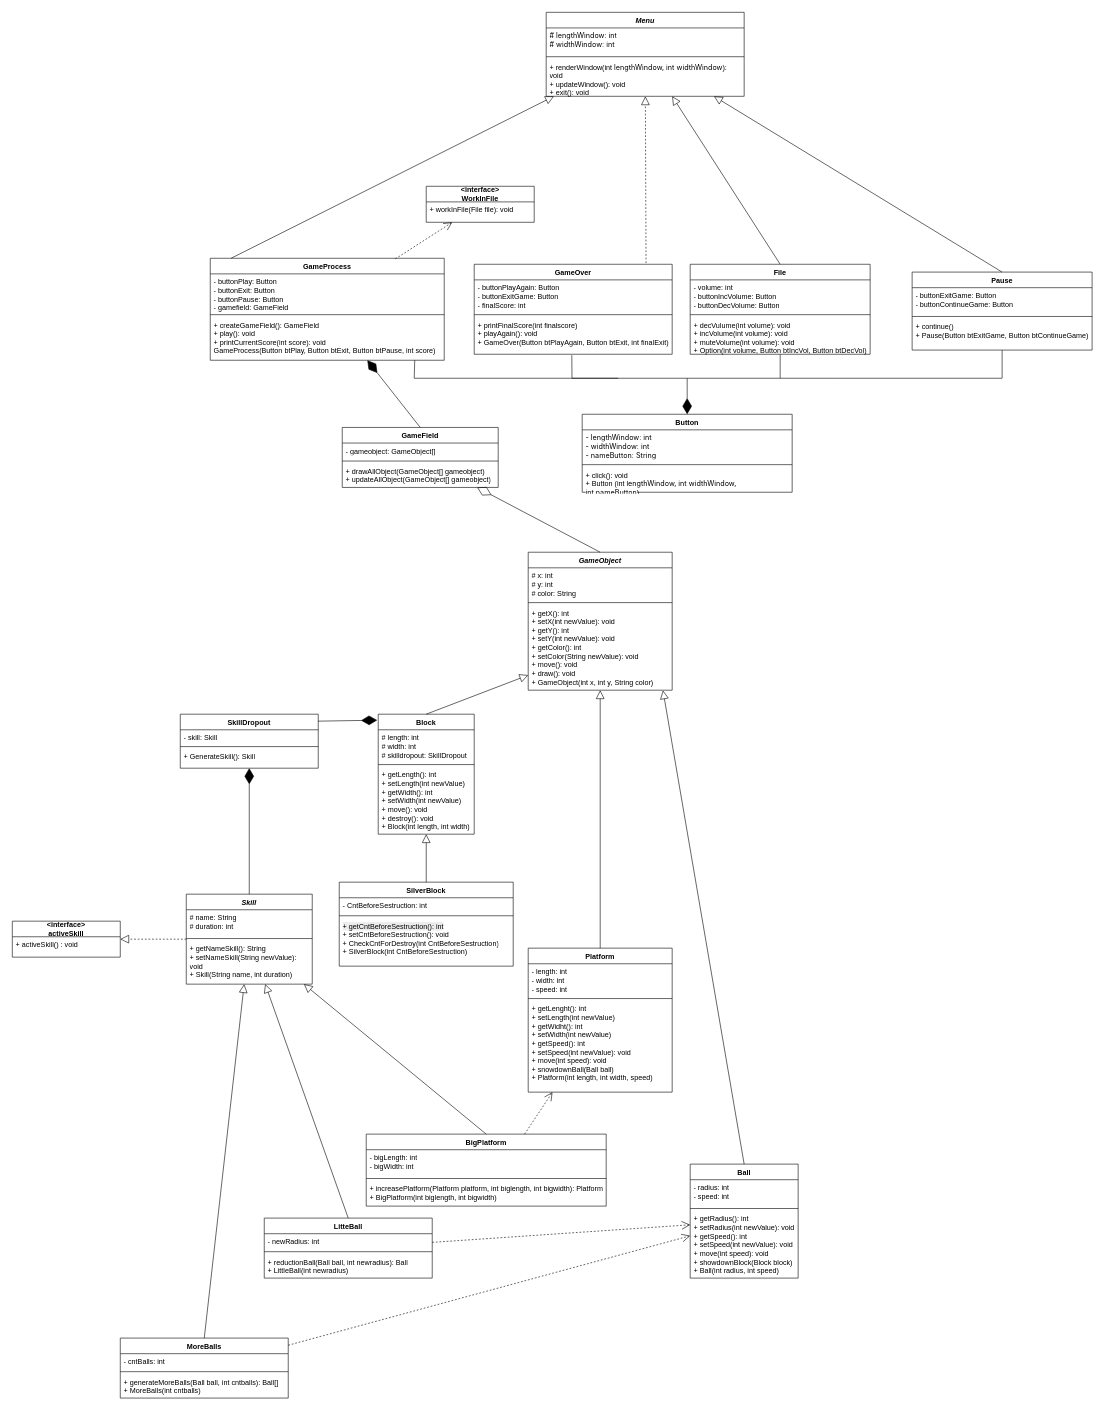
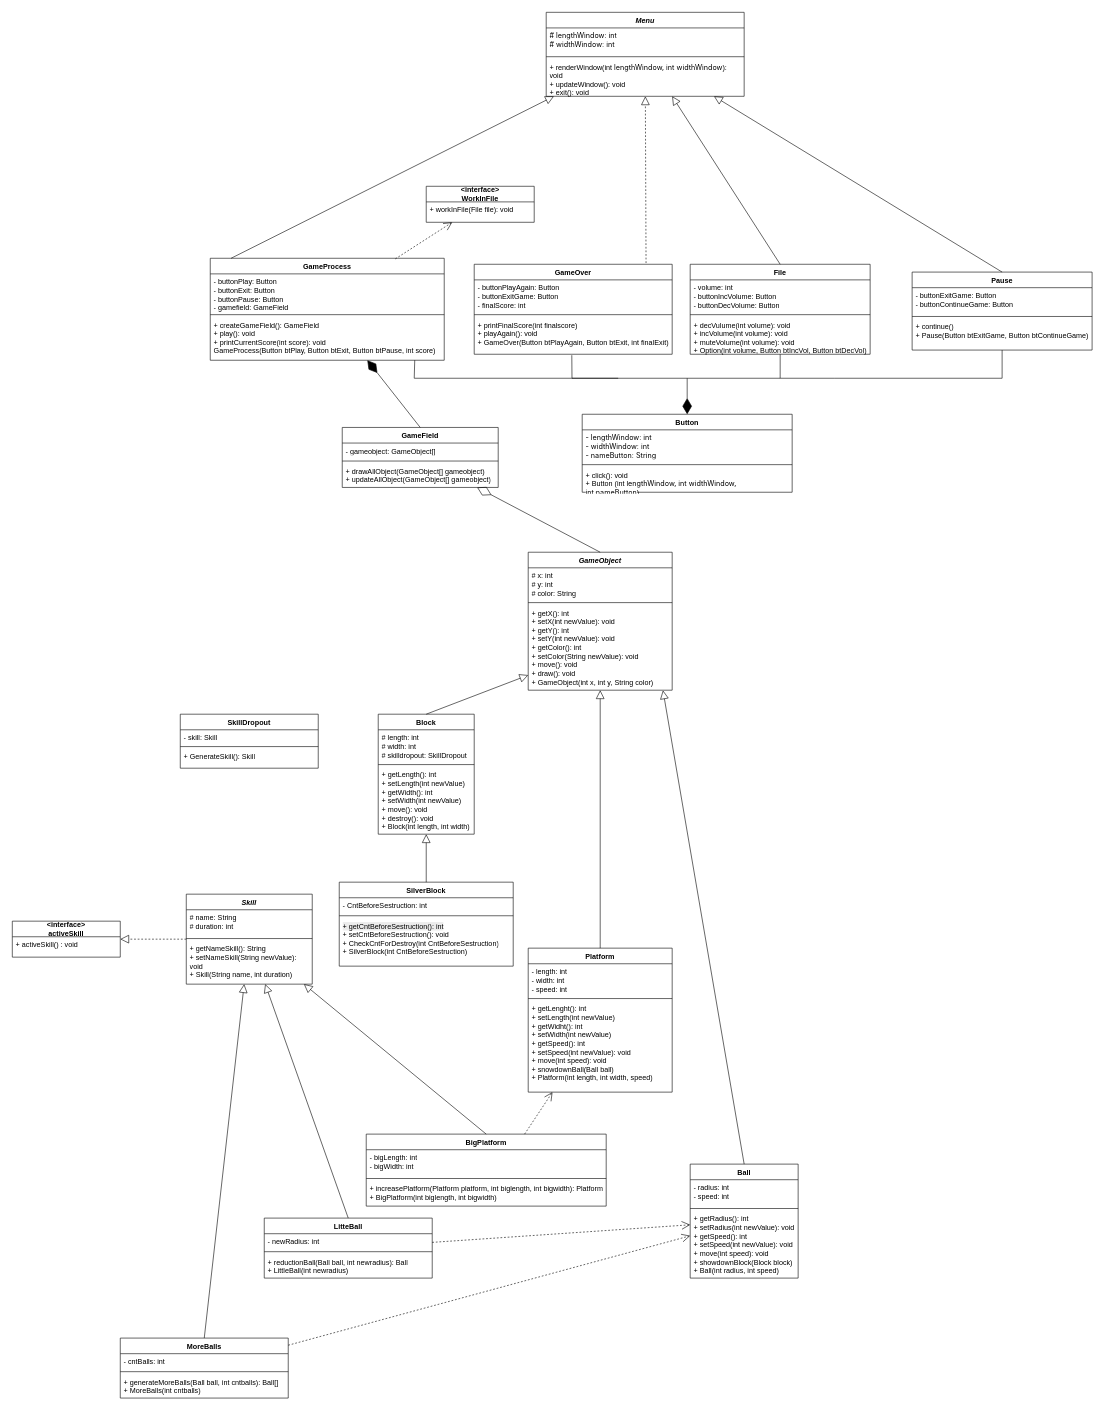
(354, 721) -> none
(249, 785) -> none
